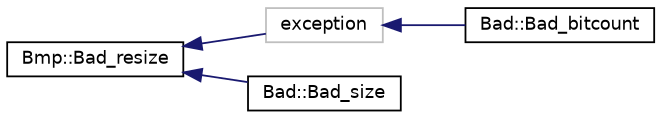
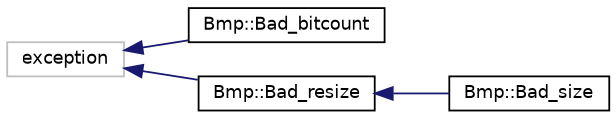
(560, 25) -> (287, 25)
(234, 39) -> (170, 75)
(324, 93) -> (529, 93)
